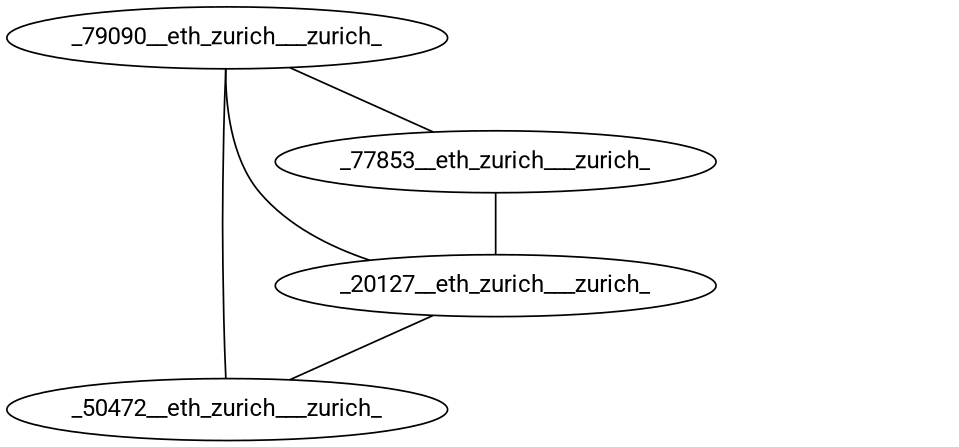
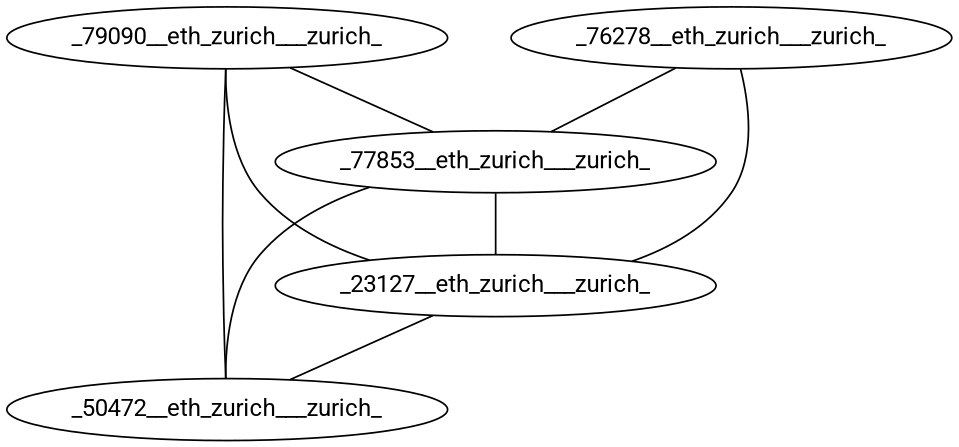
none -> (731, 38)
none -> (260, 255)
(496, 286) -> (496, 286)
